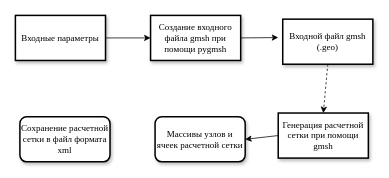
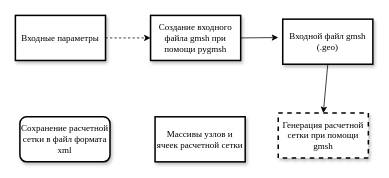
(125, 38) -> (125, 38)
(325, 86) -> (325, 86)
(323, 135) -> (323, 135)
(264, 137) -> none
(200, 139) -> (200, 139)
